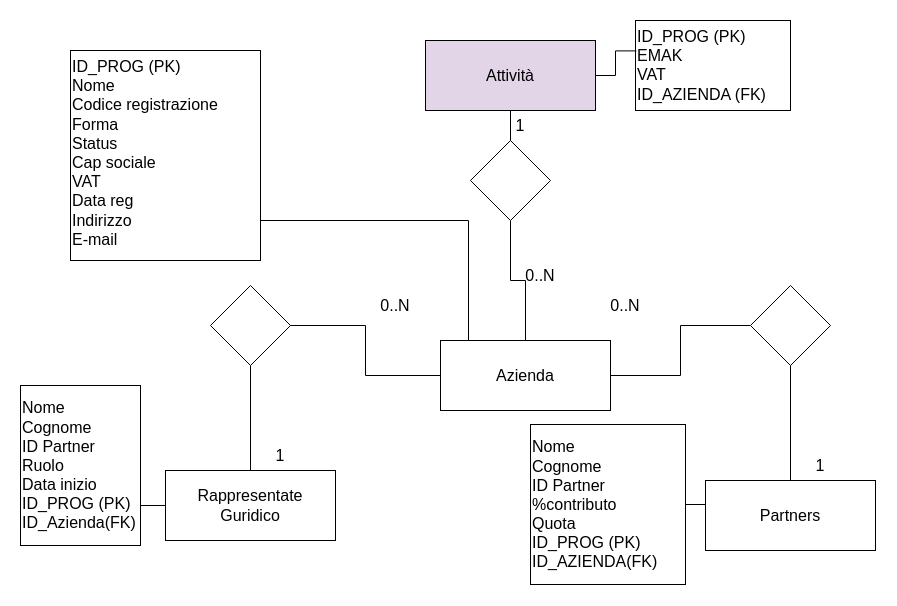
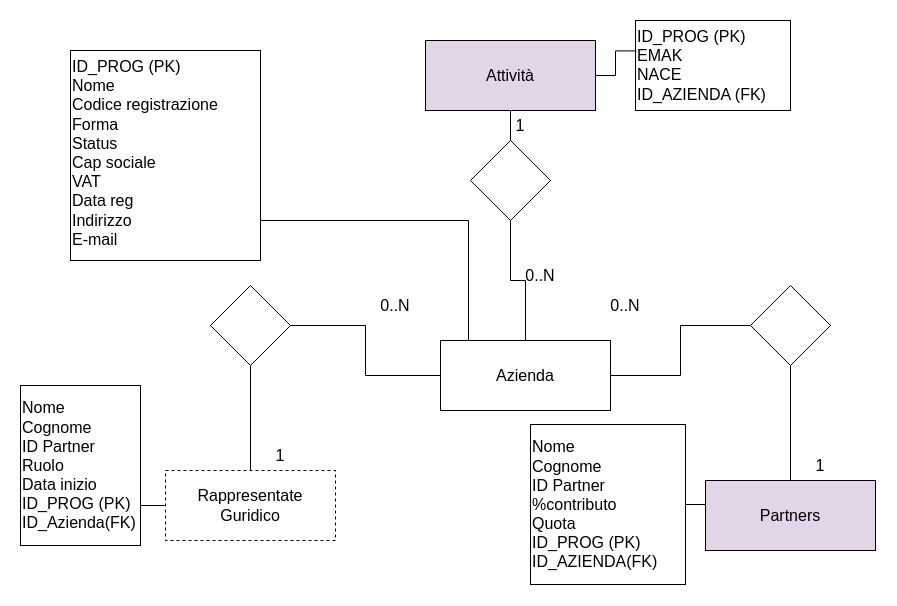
(703, 66) -> (703, 66)
(251, 506) -> (251, 506)
(791, 516) -> (791, 516)
